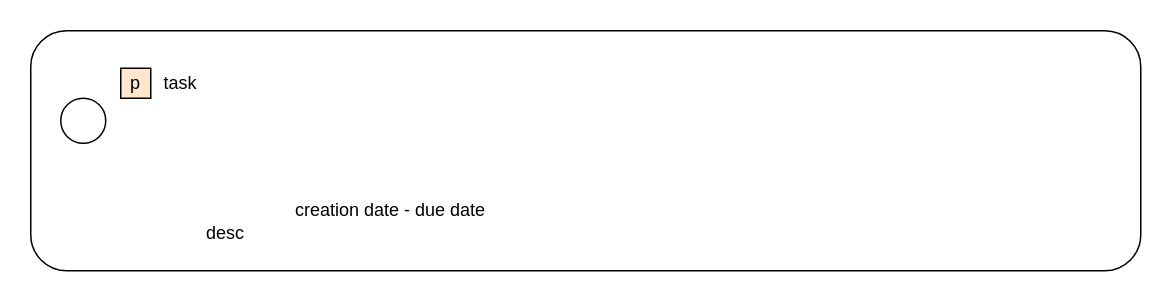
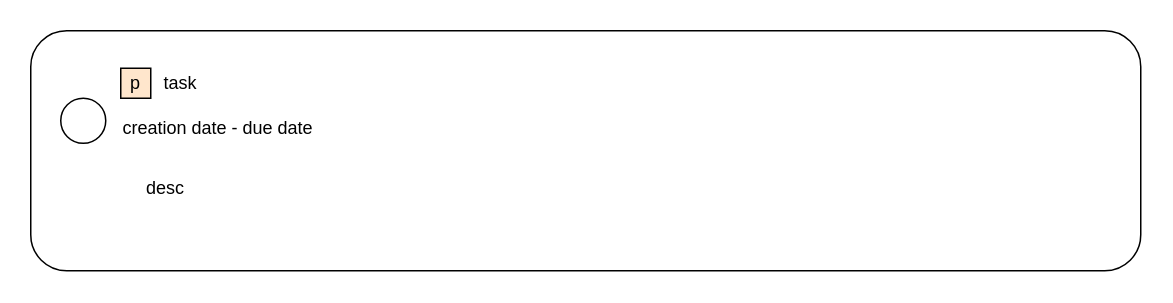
(391, 211) -> (218, 128)
(226, 233) -> (166, 188)
